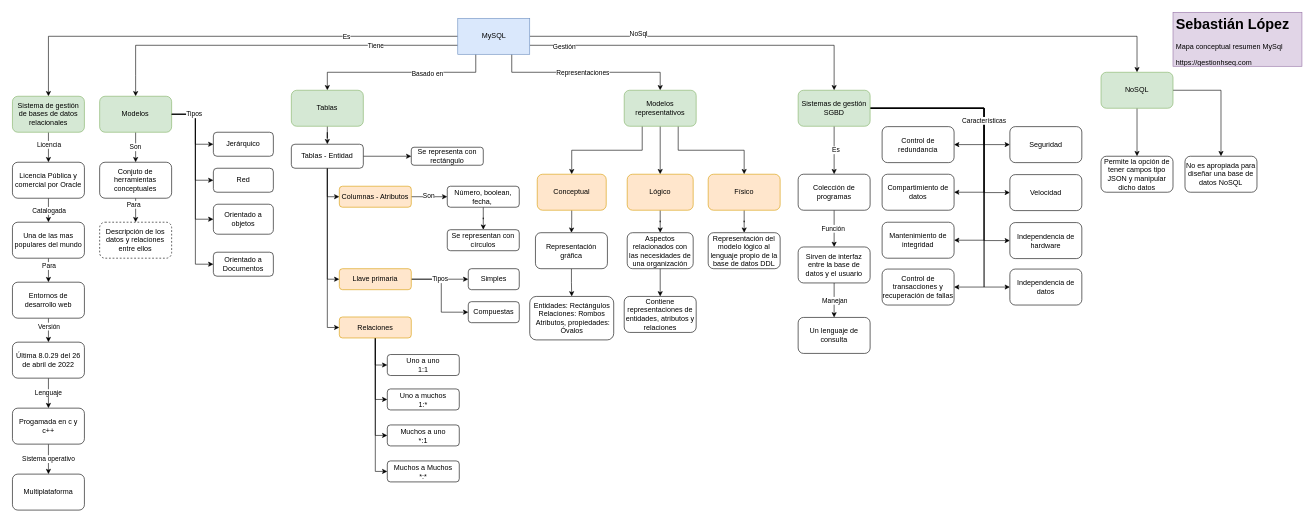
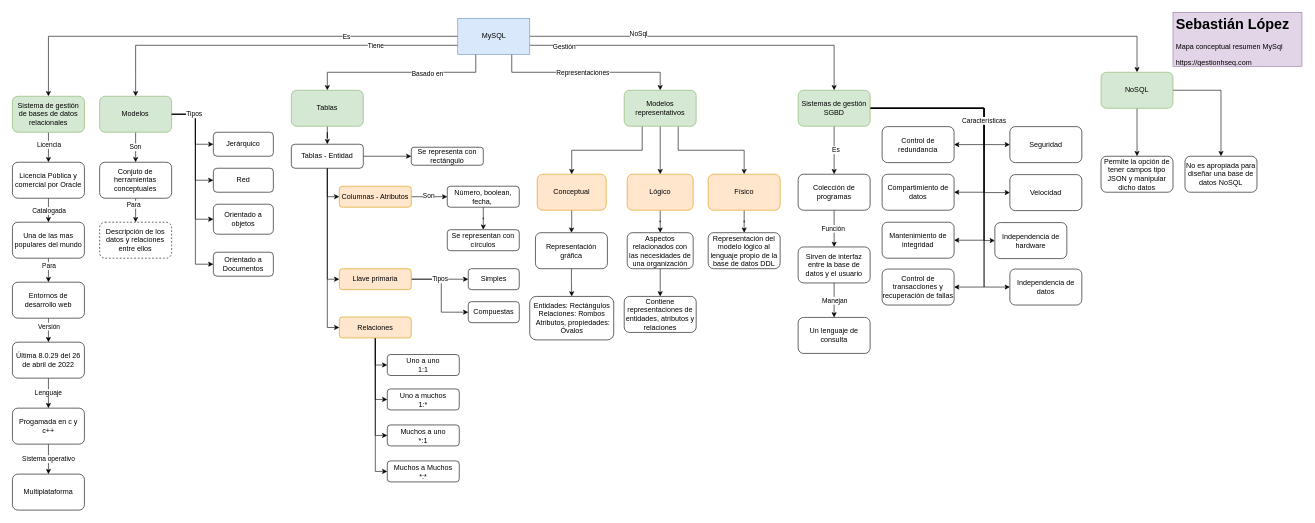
(1046, 241) -> (1031, 241)
